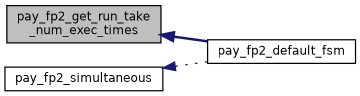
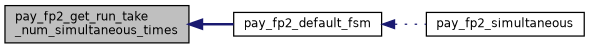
(84, 24) -> (97, 24)
(191, 64) -> (410, 24)
